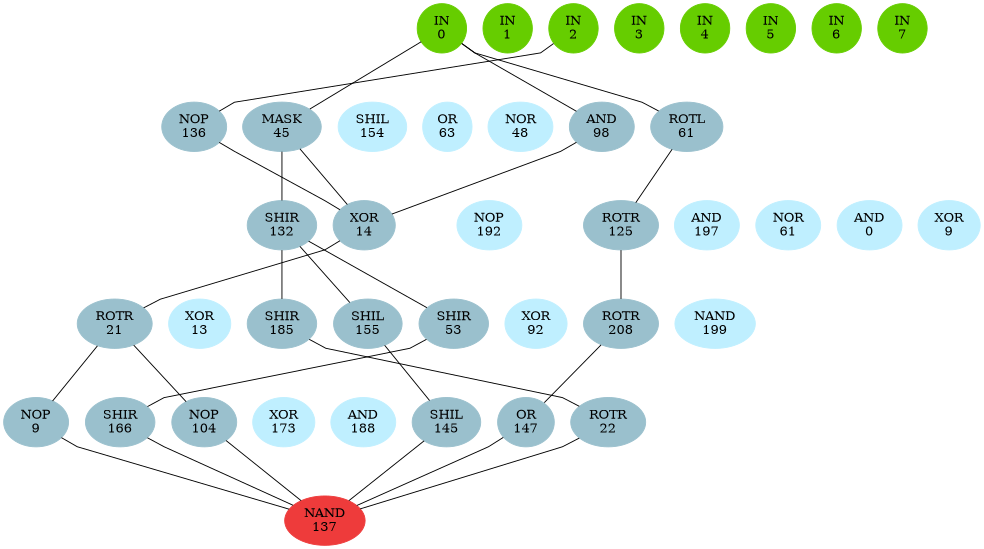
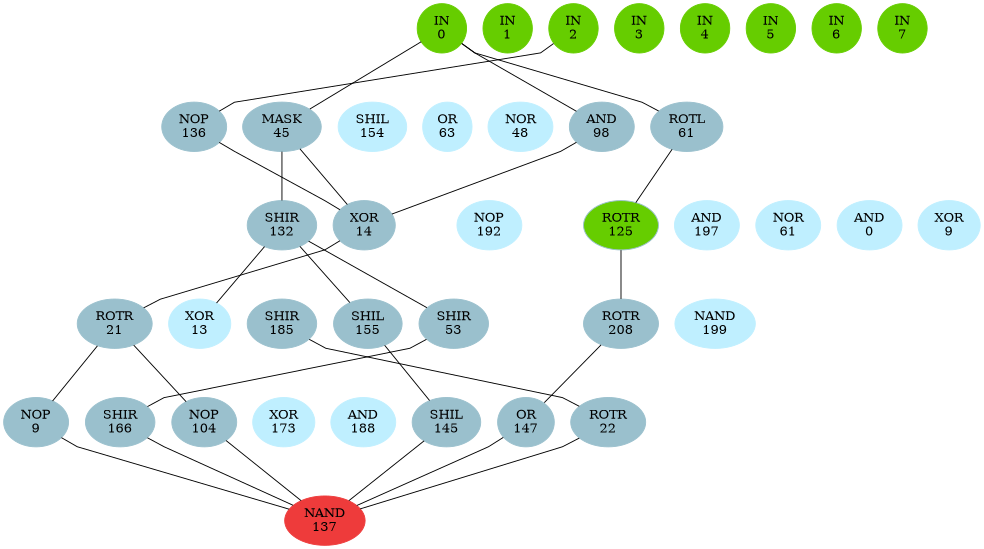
(621, 225) -> (621, 225)
(282, 275) -> (233, 283)
(536, 324) -> none
